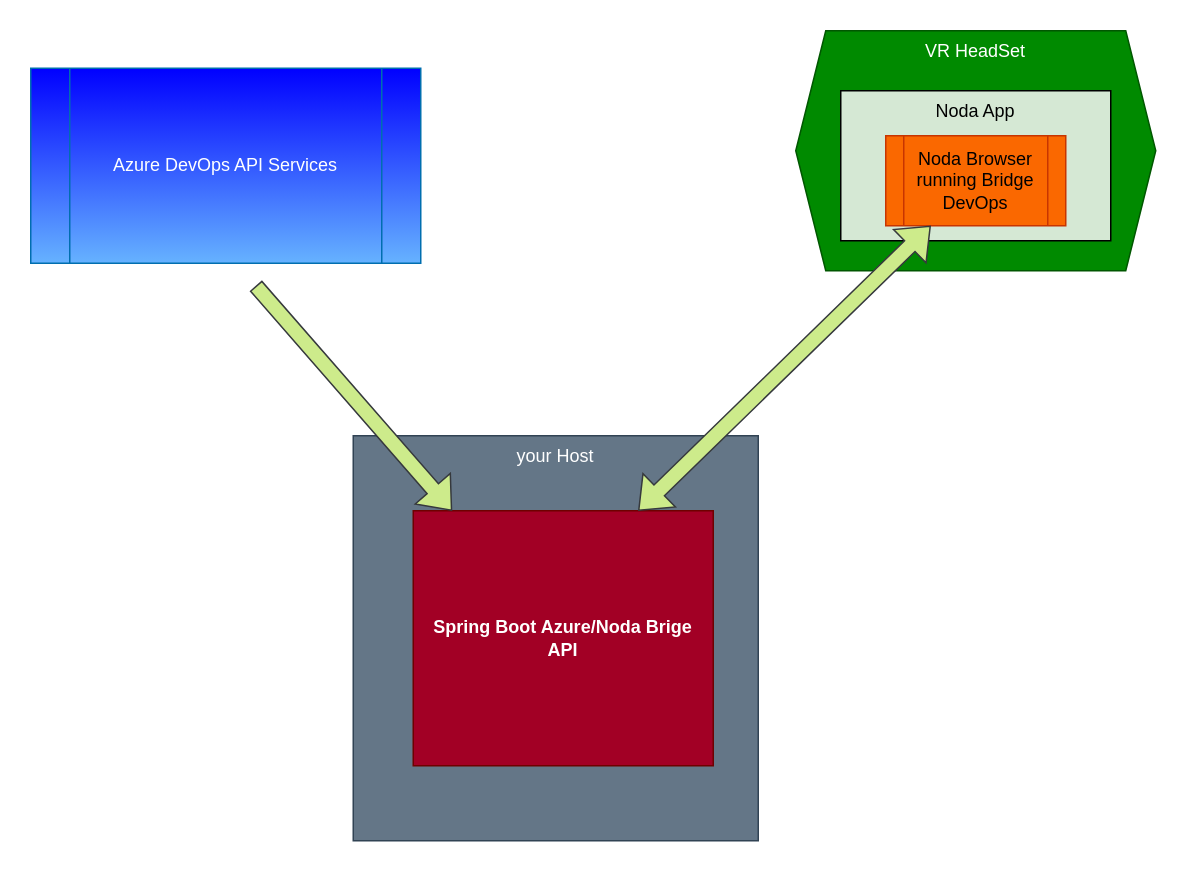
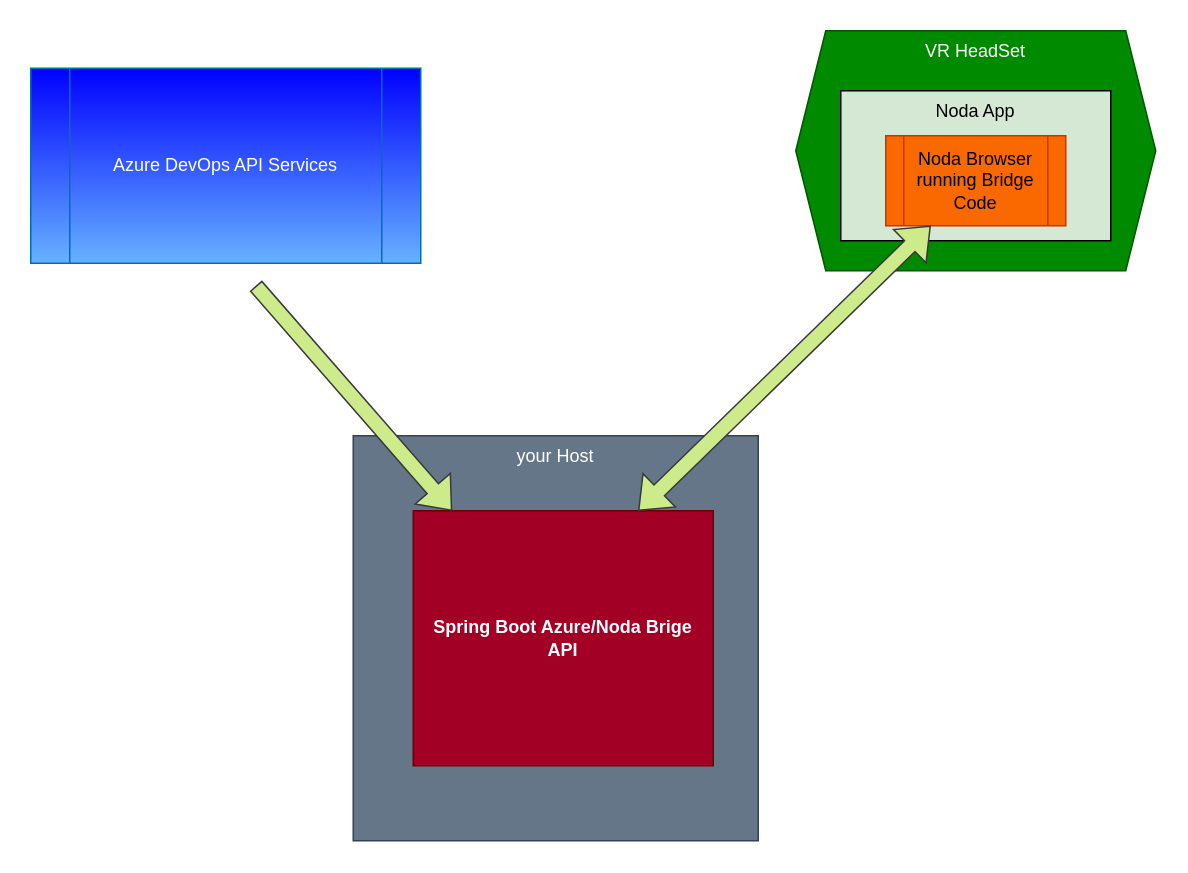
(976, 181) -> (976, 181)
